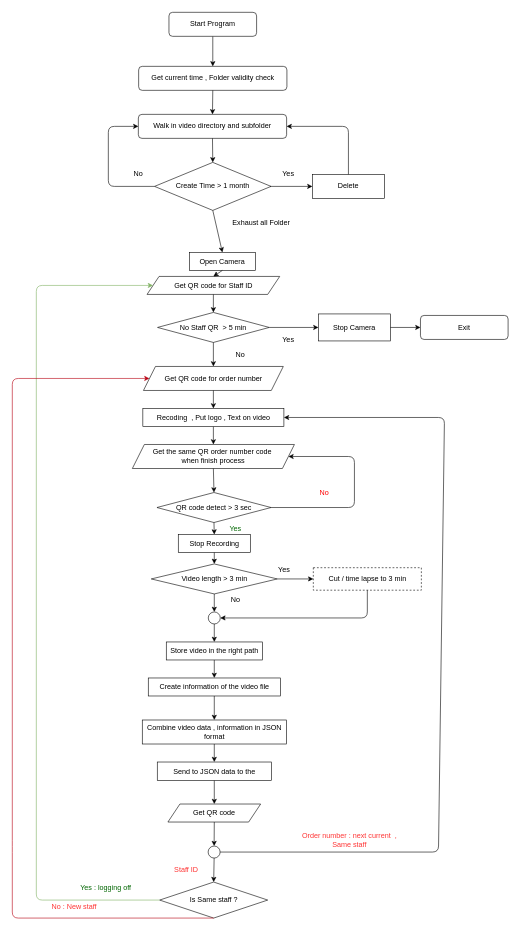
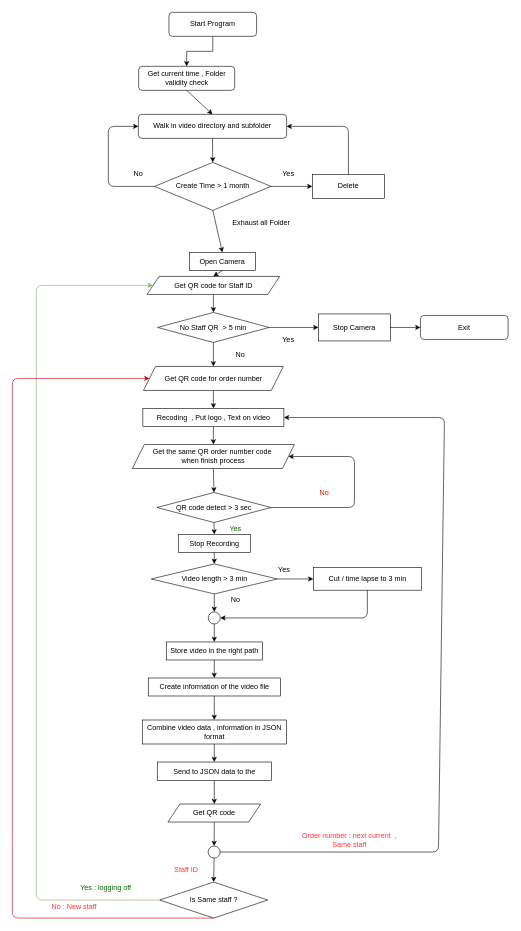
(213, 78) -> (187, 78)
(367, 579) -> (367, 579)
